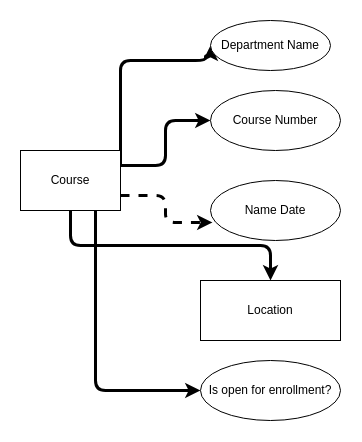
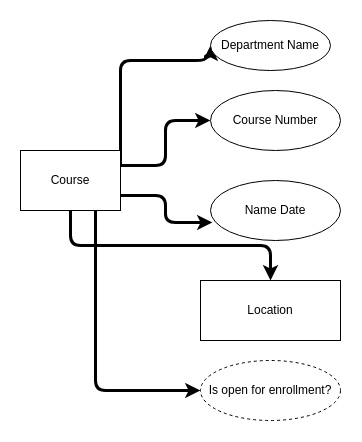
(166, 209) -> (166, 209)
(271, 391) -> (271, 391)
